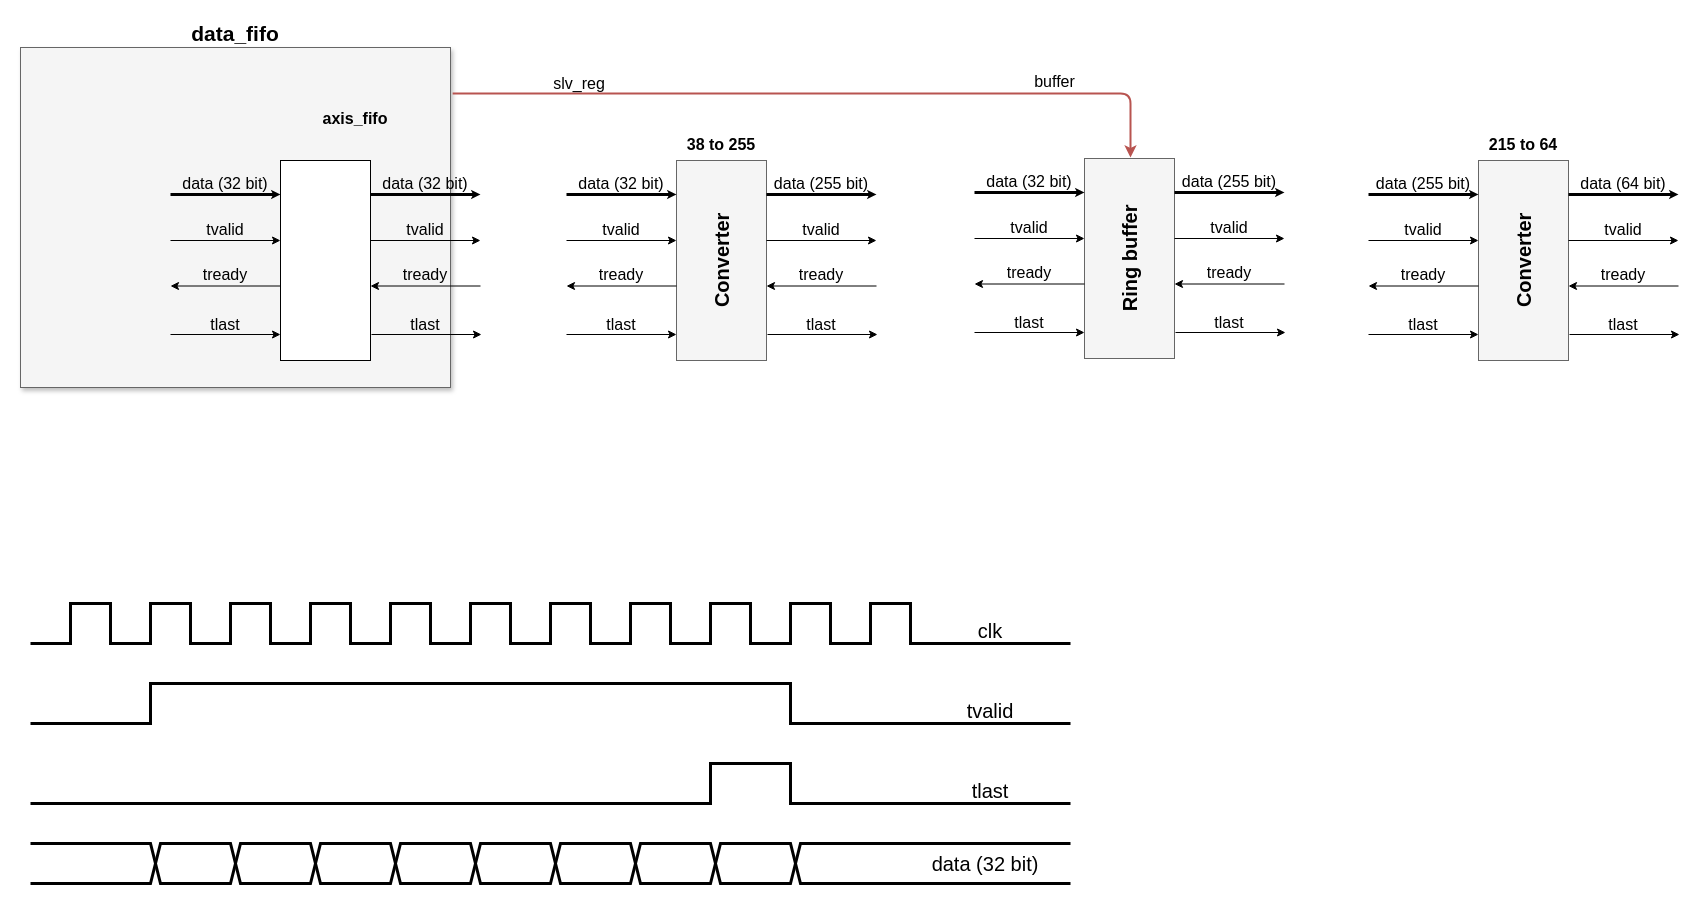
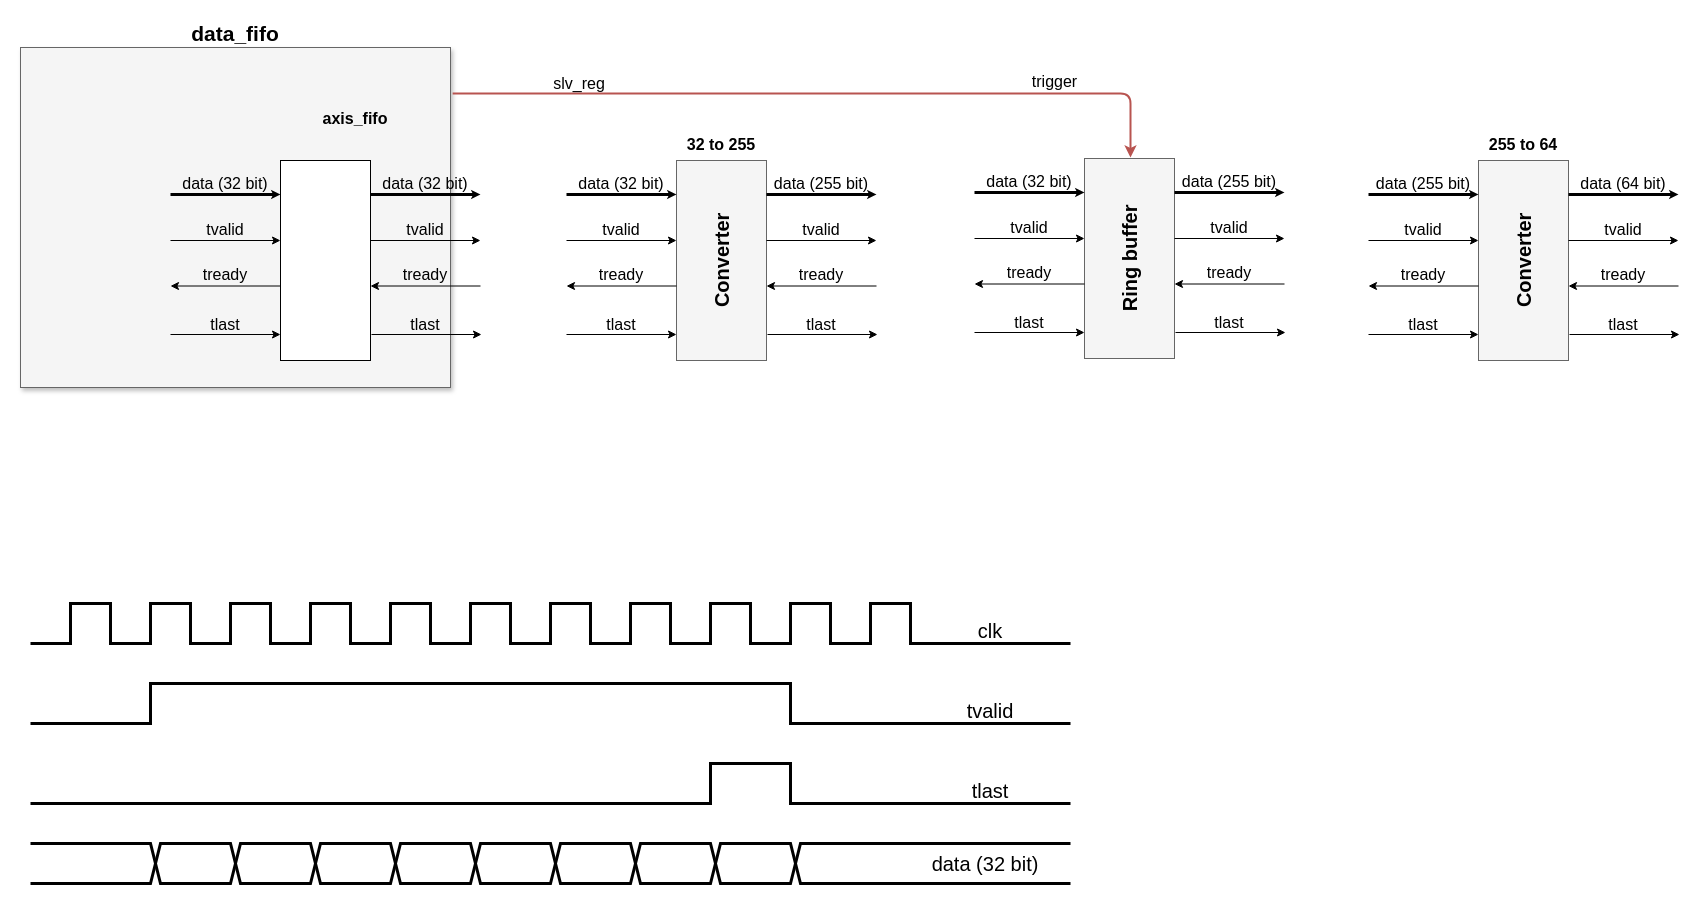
(1055, 82) -> (1055, 82)
(722, 145) -> (722, 145)
(1524, 145) -> (1524, 145)
